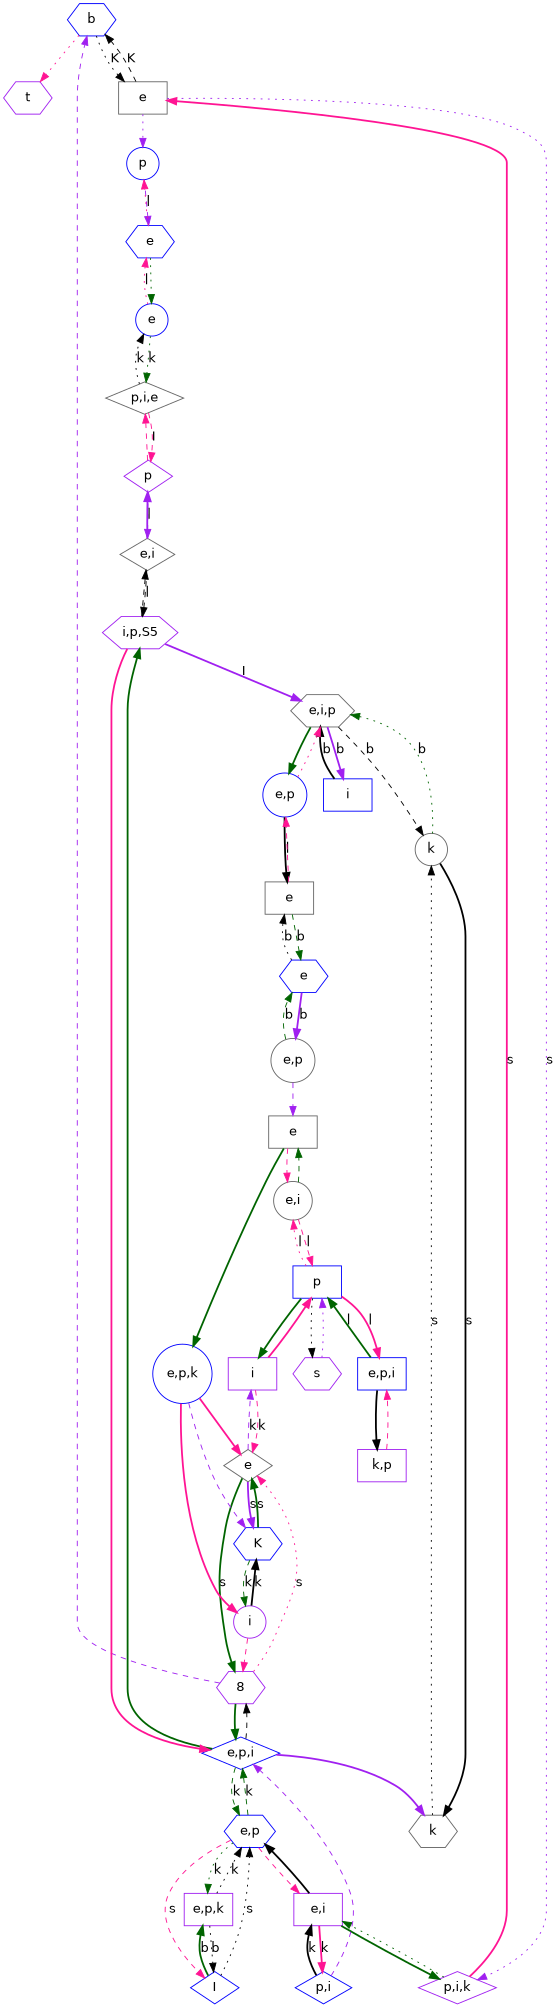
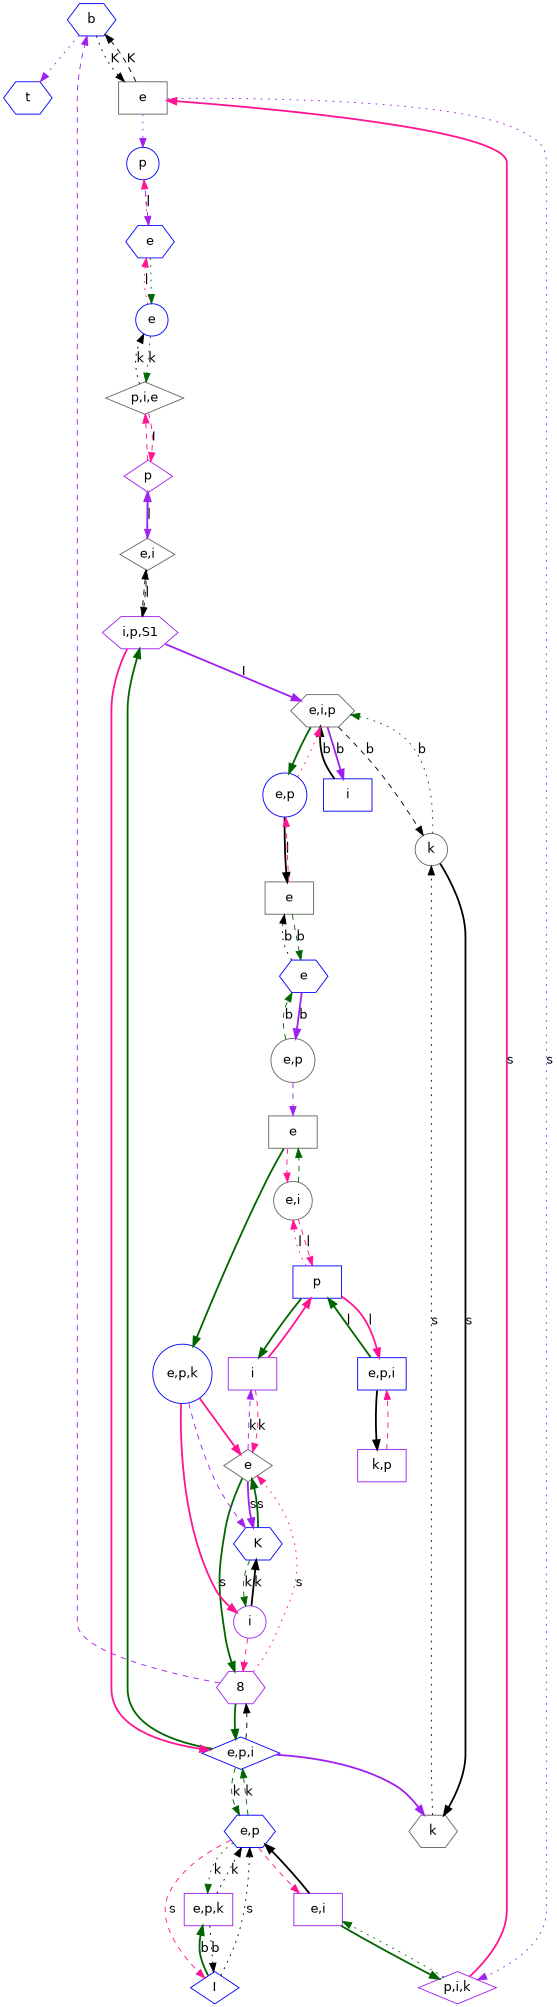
(62, 55) -> (62, 55)
(28, 98) -> (28, 98)
(140, 633) -> (140, 633)
(317, 1374) -> none
(324, 1988) -> none
